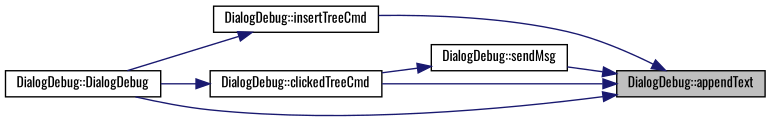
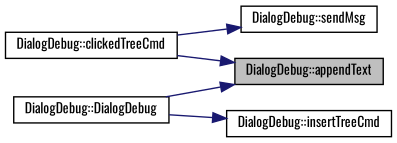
(519, 23) -> none
(585, 69) -> none
(178, 84) -> none
